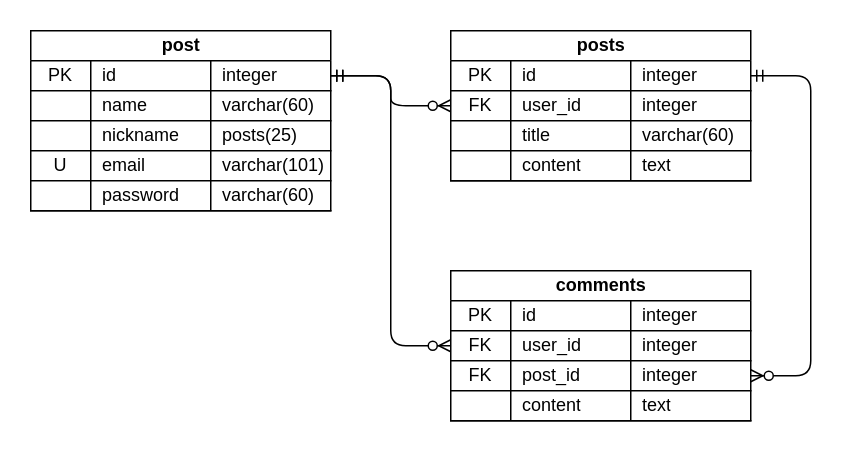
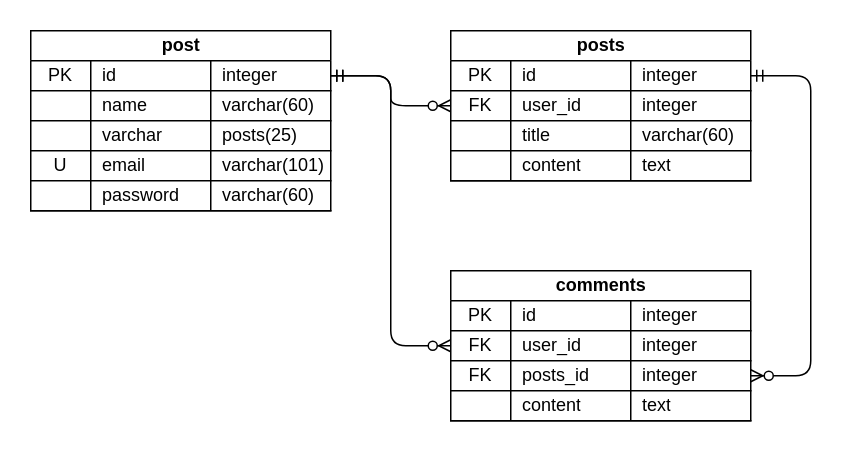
(141, 136) -> (138, 136)
(556, 376) -> (561, 376)
